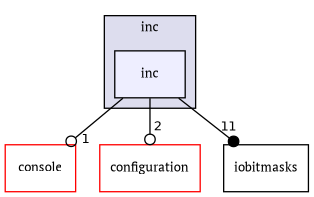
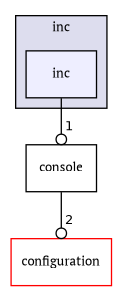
(150, 116) -> (61, 210)
(40, 168) -> (61, 168)
(266, 168) -> none
